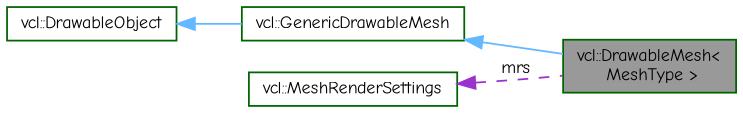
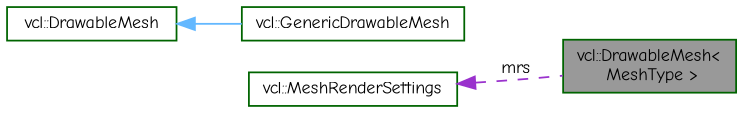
(92, 24) -> (92, 24)
(523, 48) -> none
